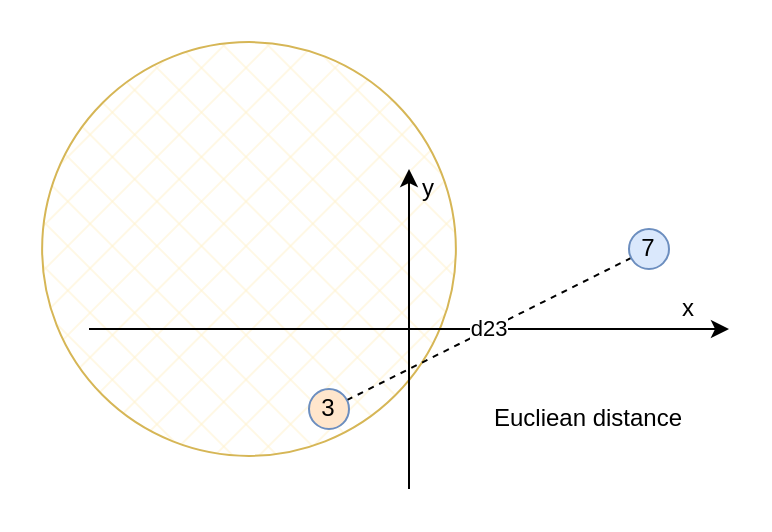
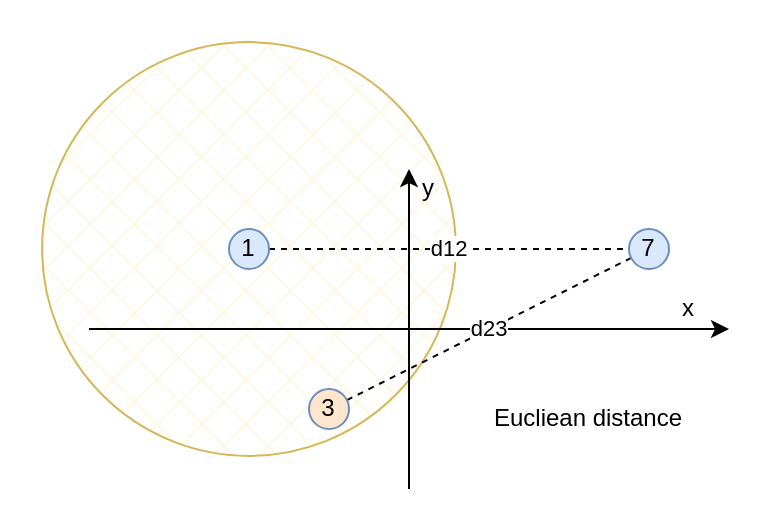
none -> (249, 249)
none -> (447, 249)
